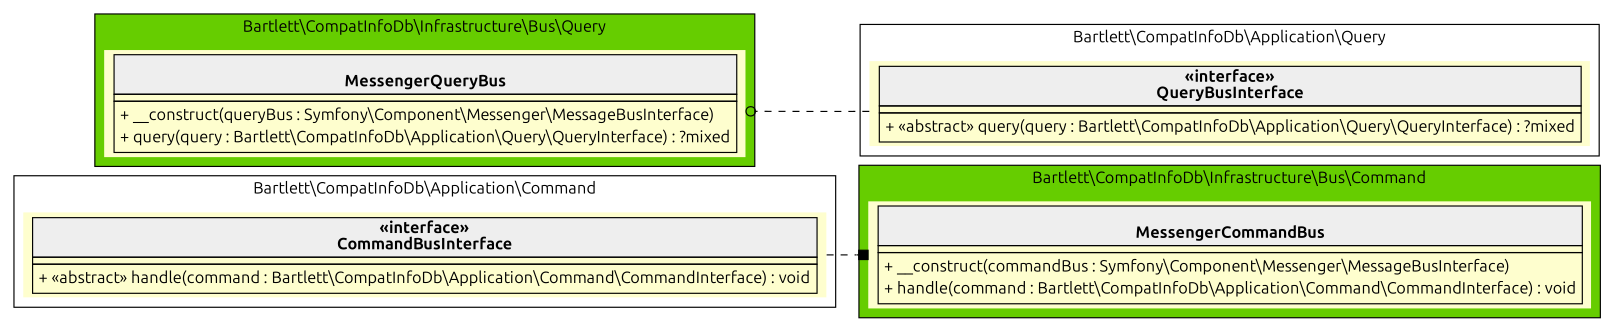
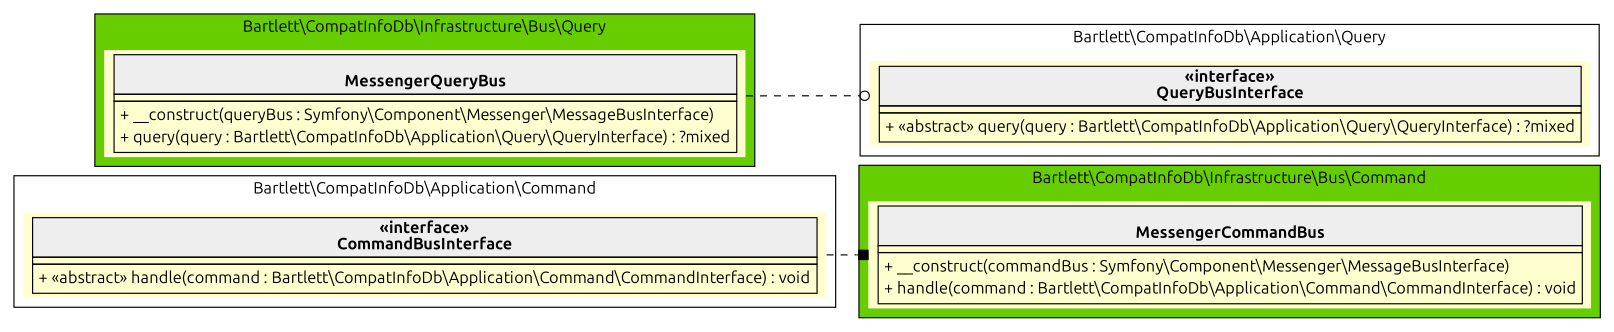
(812, 111) -> (803, 96)
